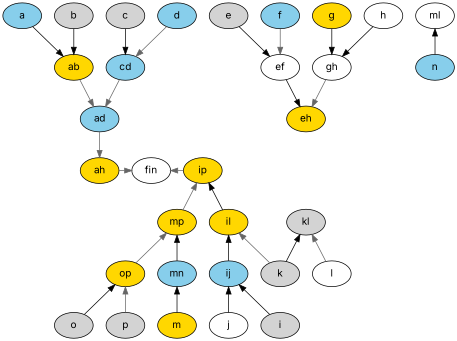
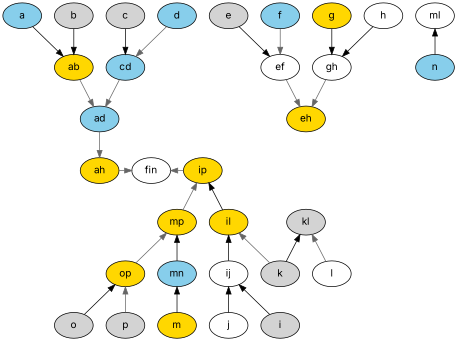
(291, 90) -> (291, 90)
(229, 274) -> (229, 274)
